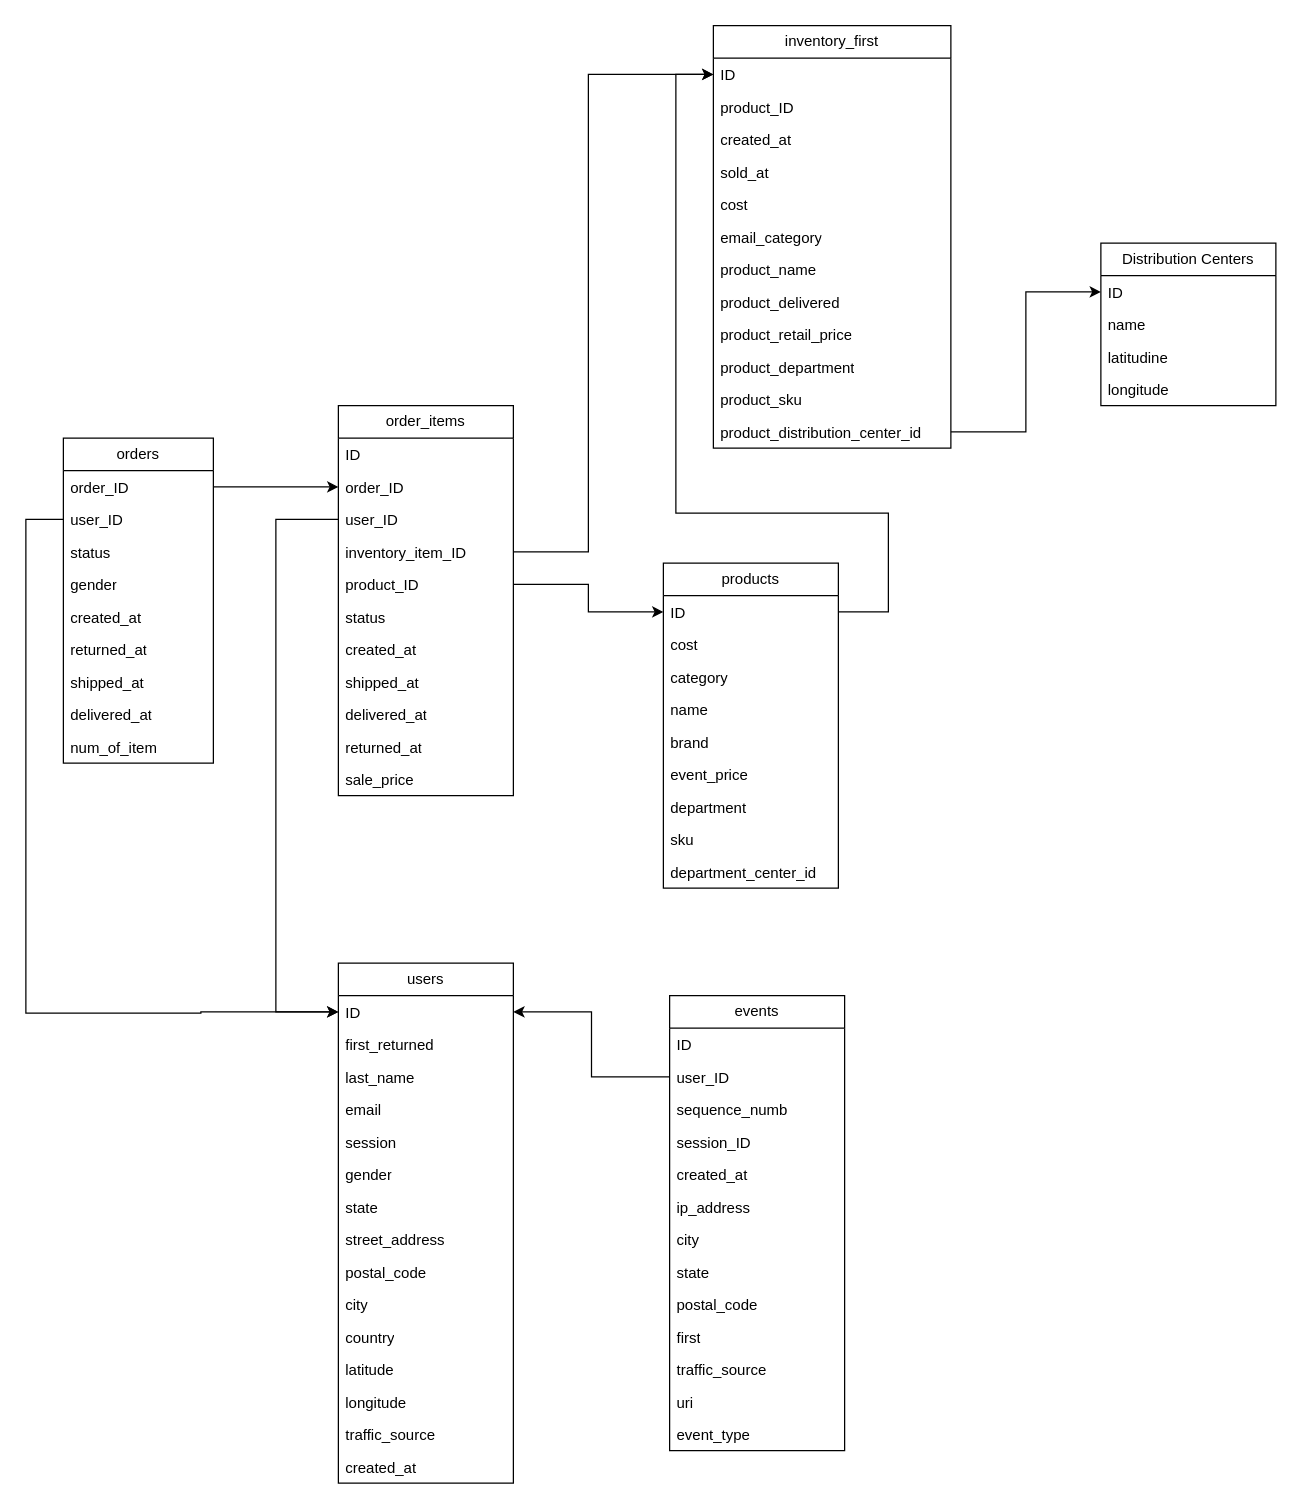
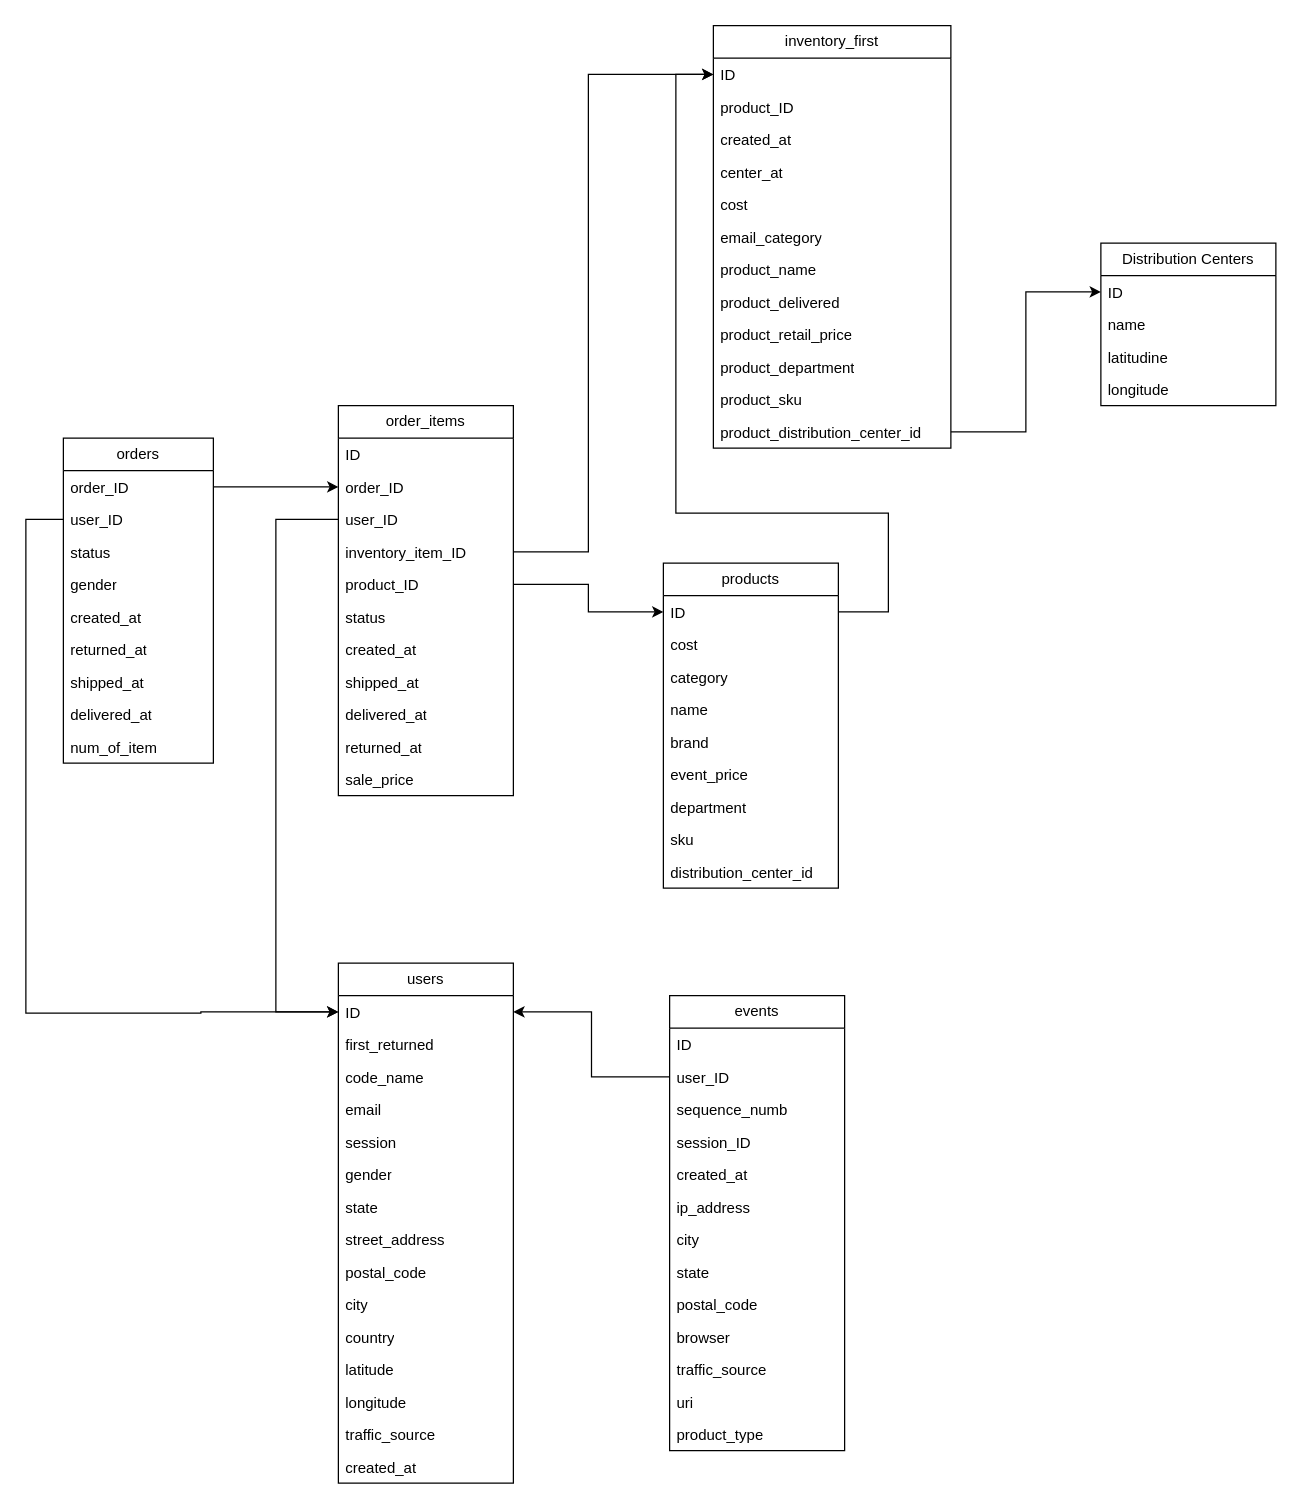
(748, 173) -> (758, 173)
(752, 882) -> (752, 882)
(381, 1078) -> (383, 1078)
(696, 1338) -> (706, 1338)
(719, 1436) -> (727, 1436)
